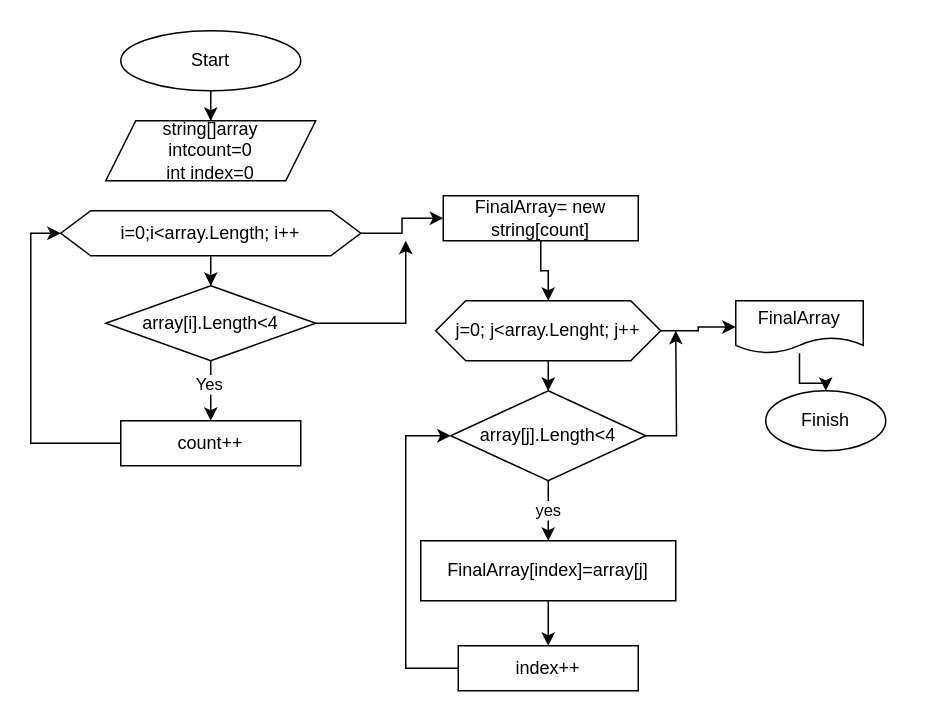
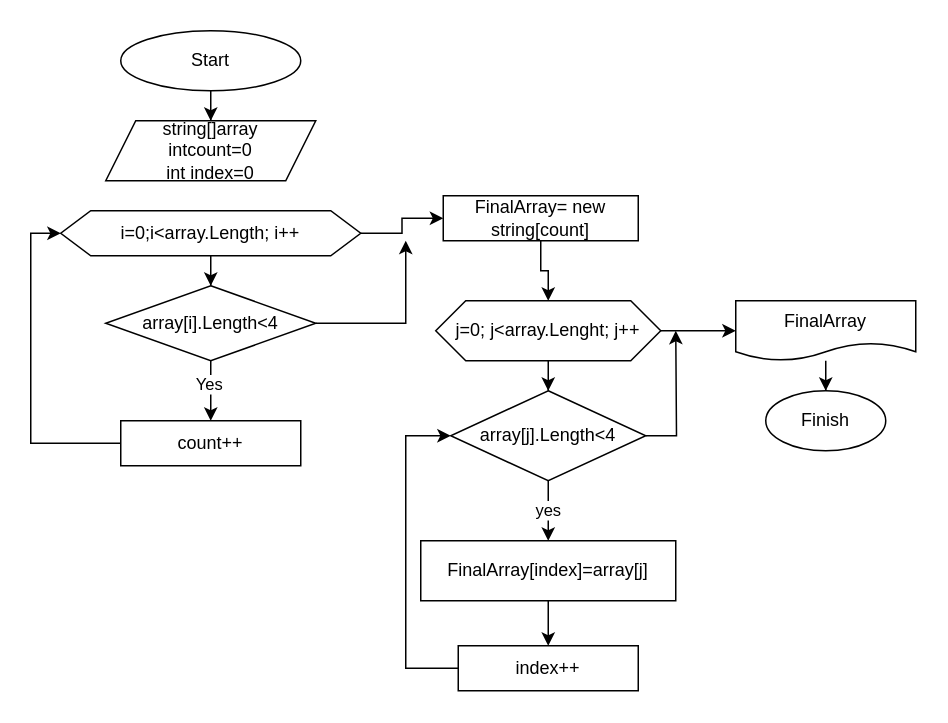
(800, 327) -> (826, 331)
